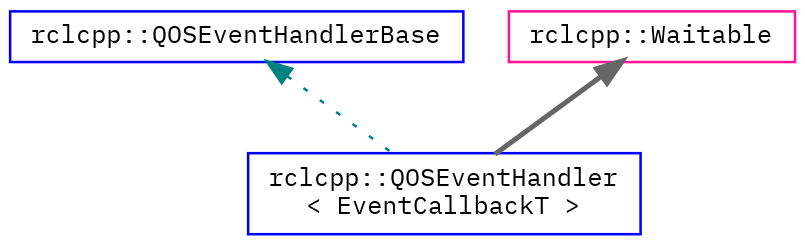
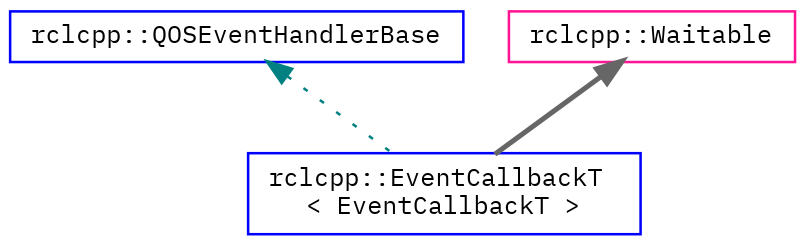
(444, 194) -> (444, 194)
